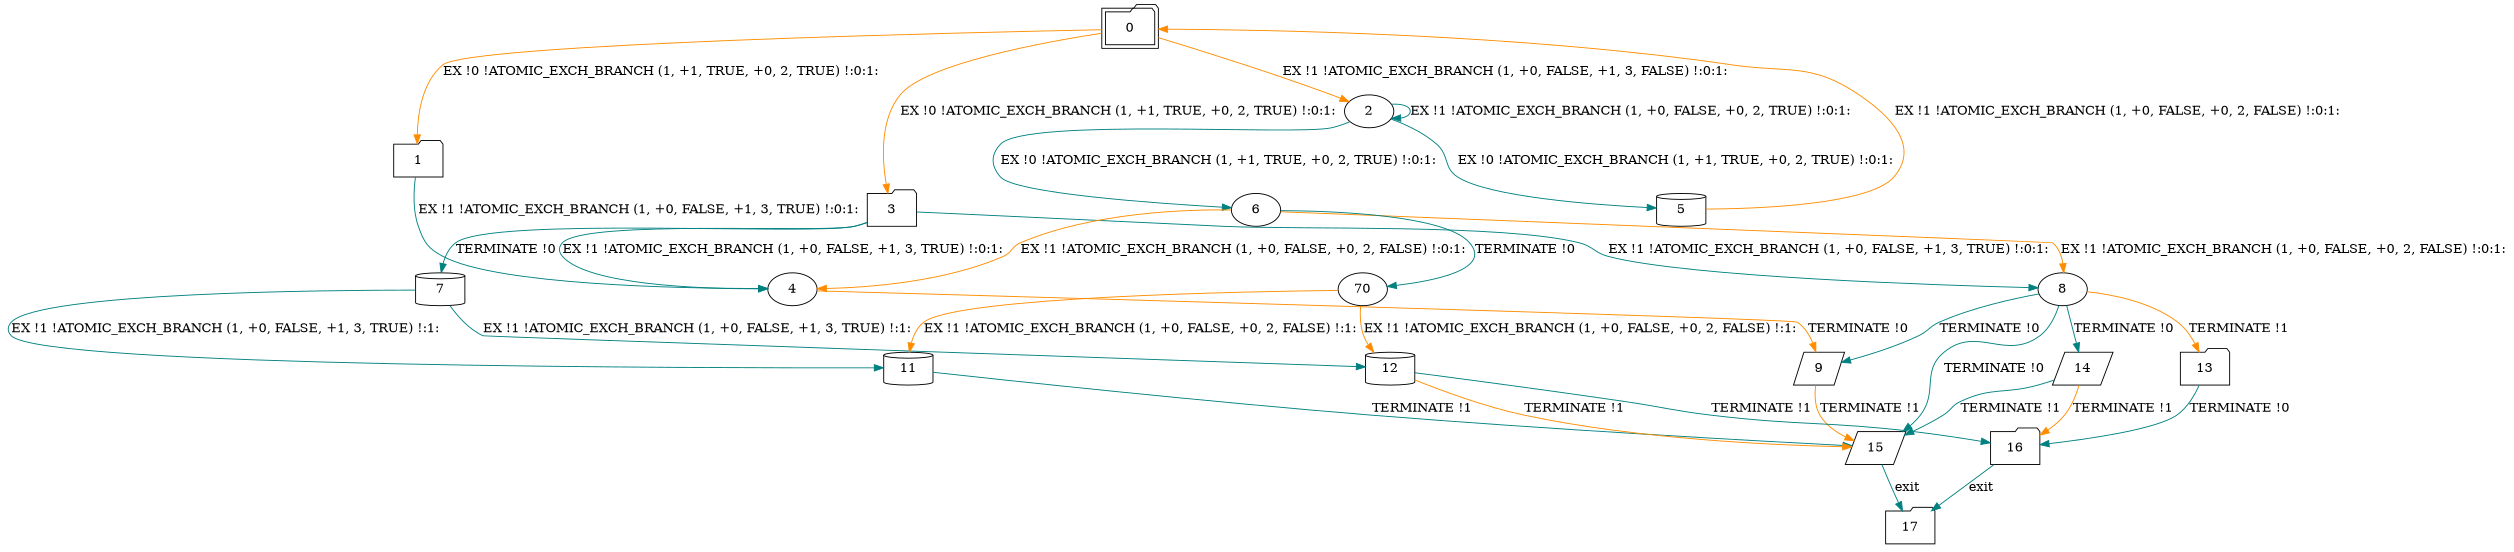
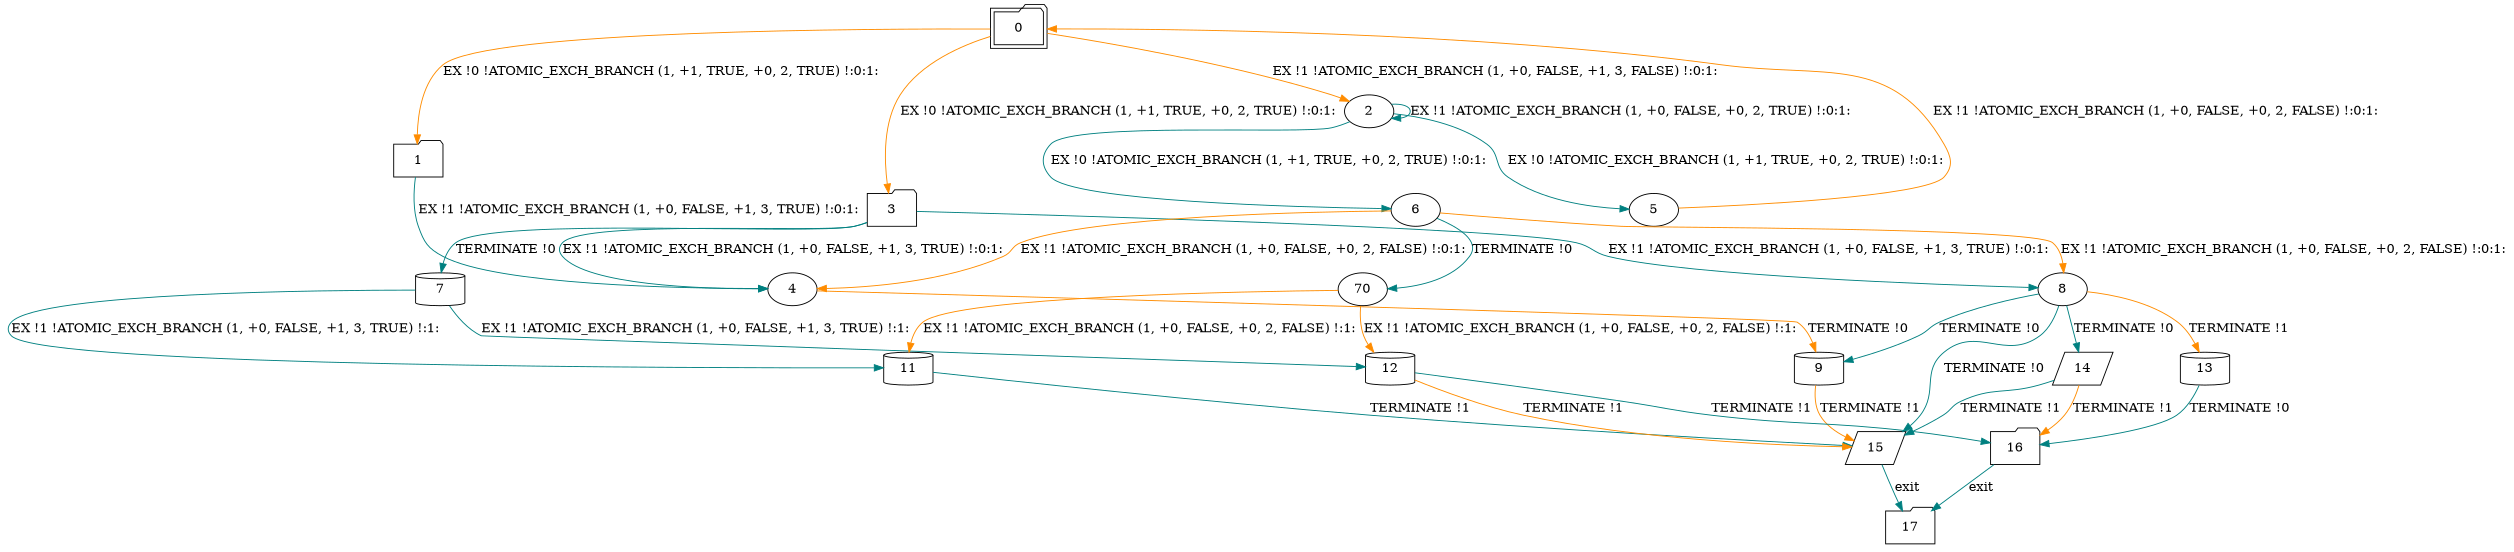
(1681, 210) -> (1654, 210)
(1819, 369) -> (1819, 369)
(2205, 369) -> (2205, 369)
